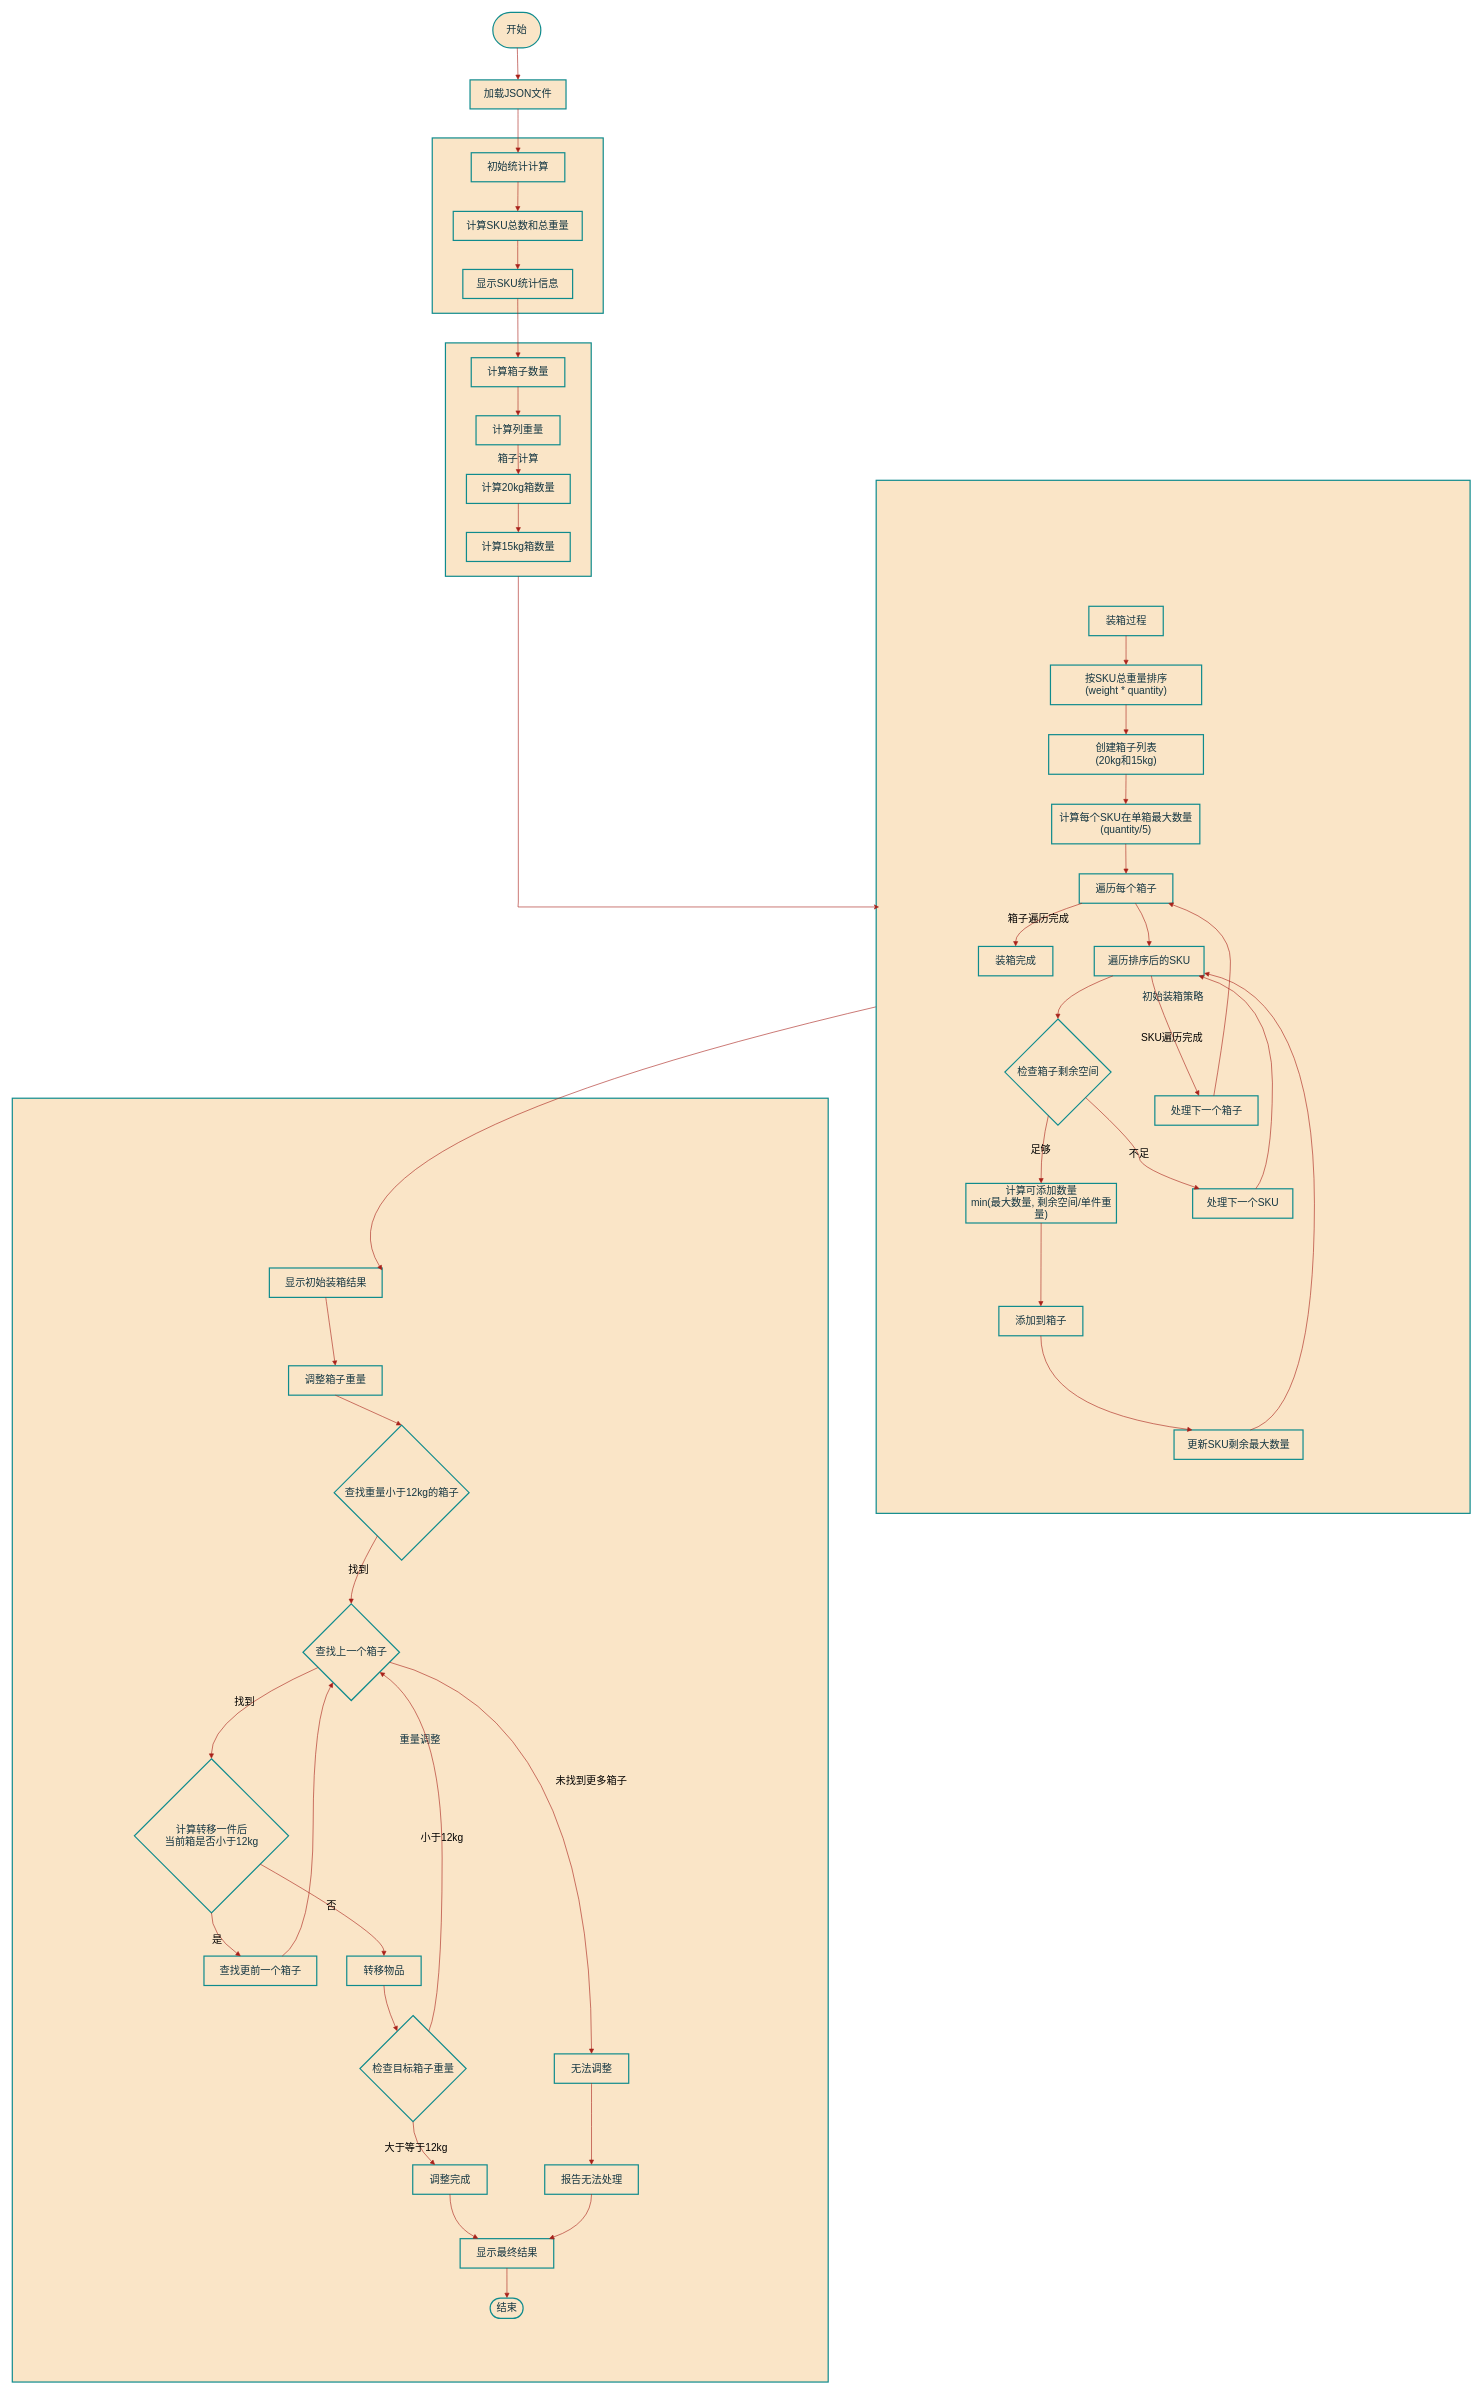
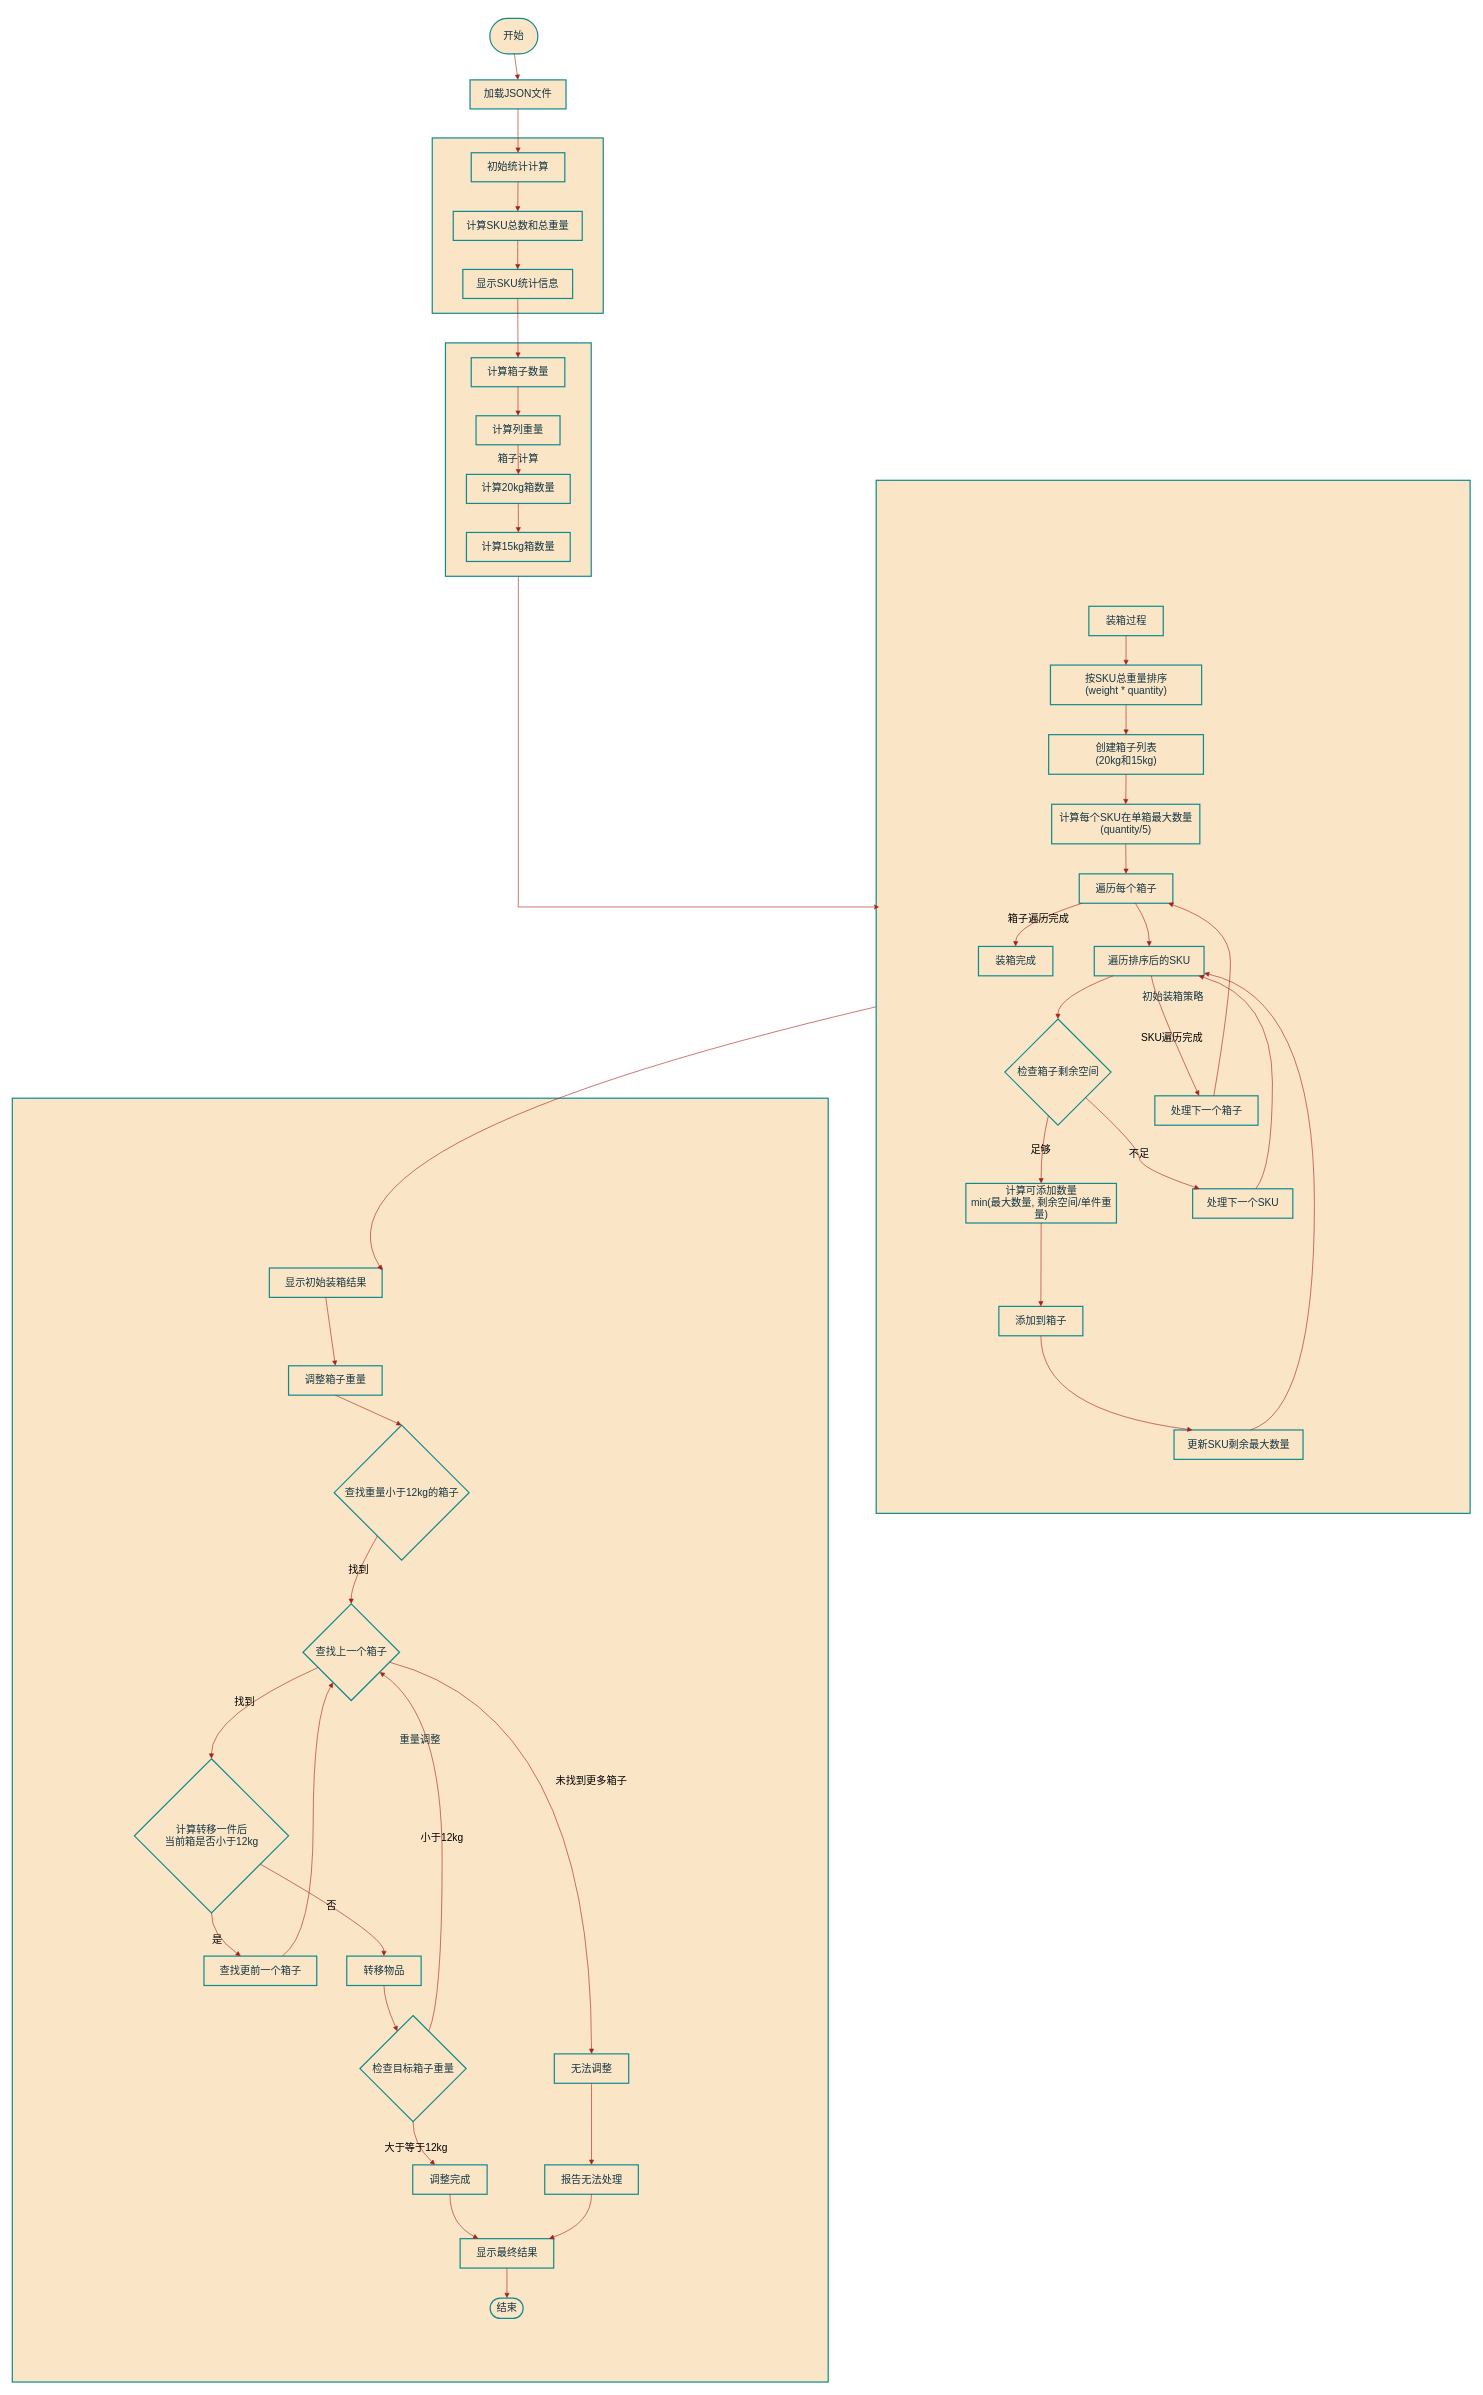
(517, 30) -> (514, 36)
